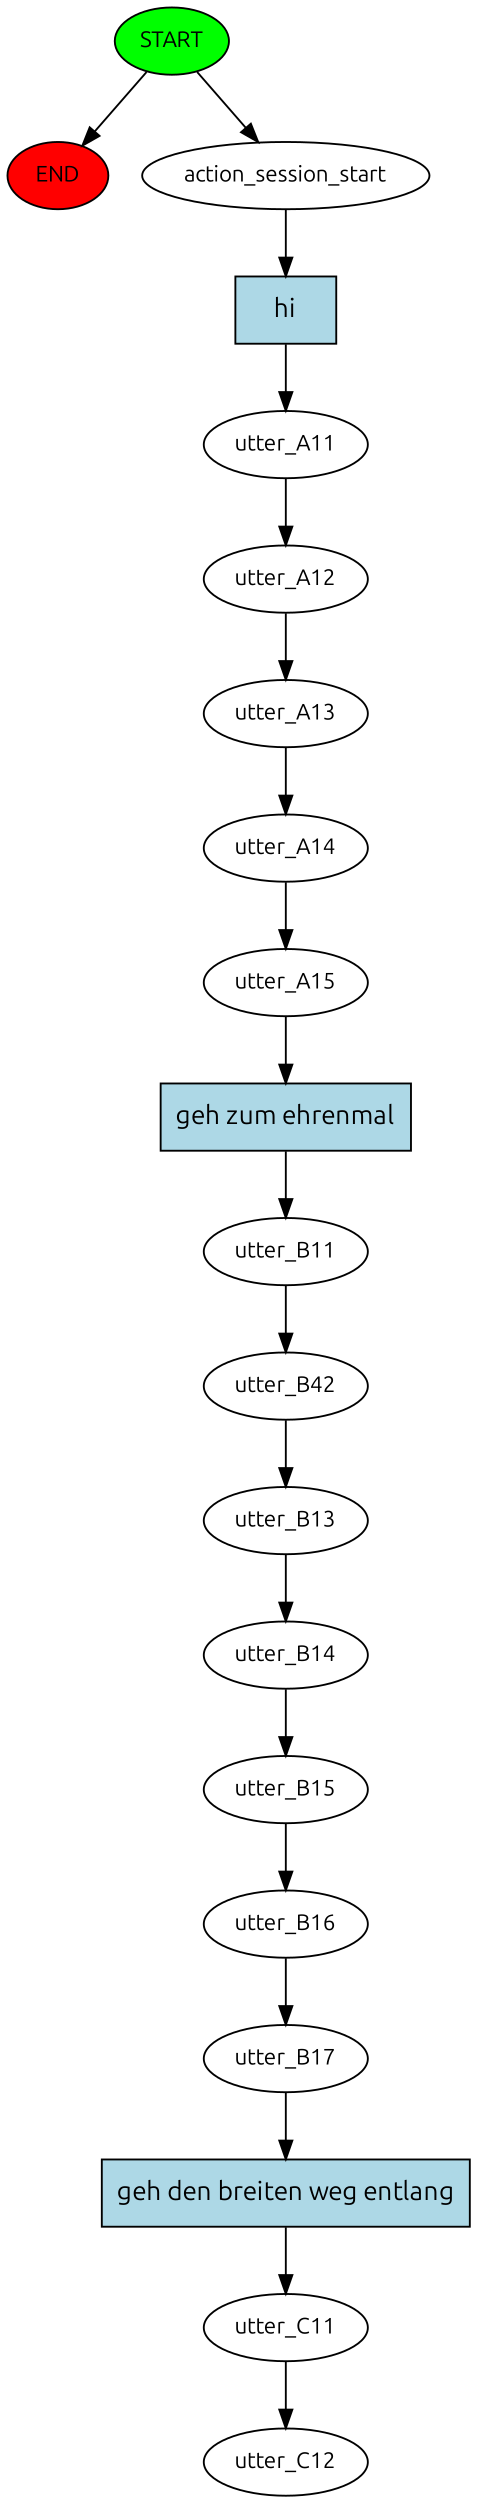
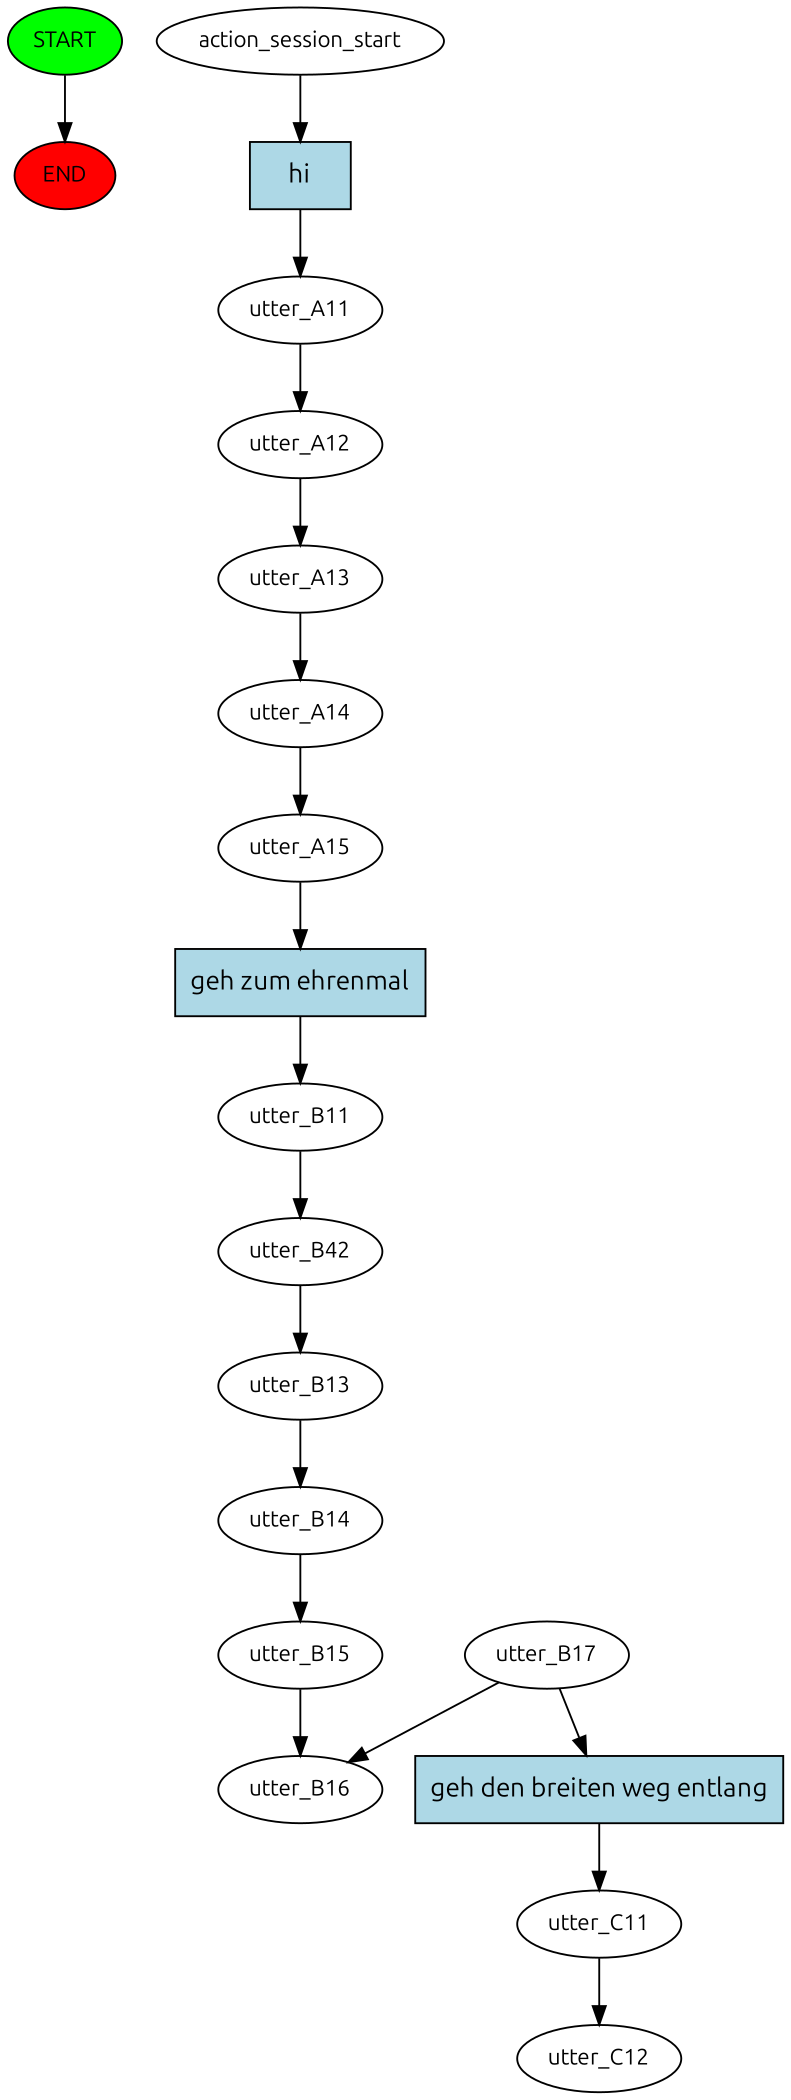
(221, 100) -> none
(286, 1982) -> (432, 1718)
